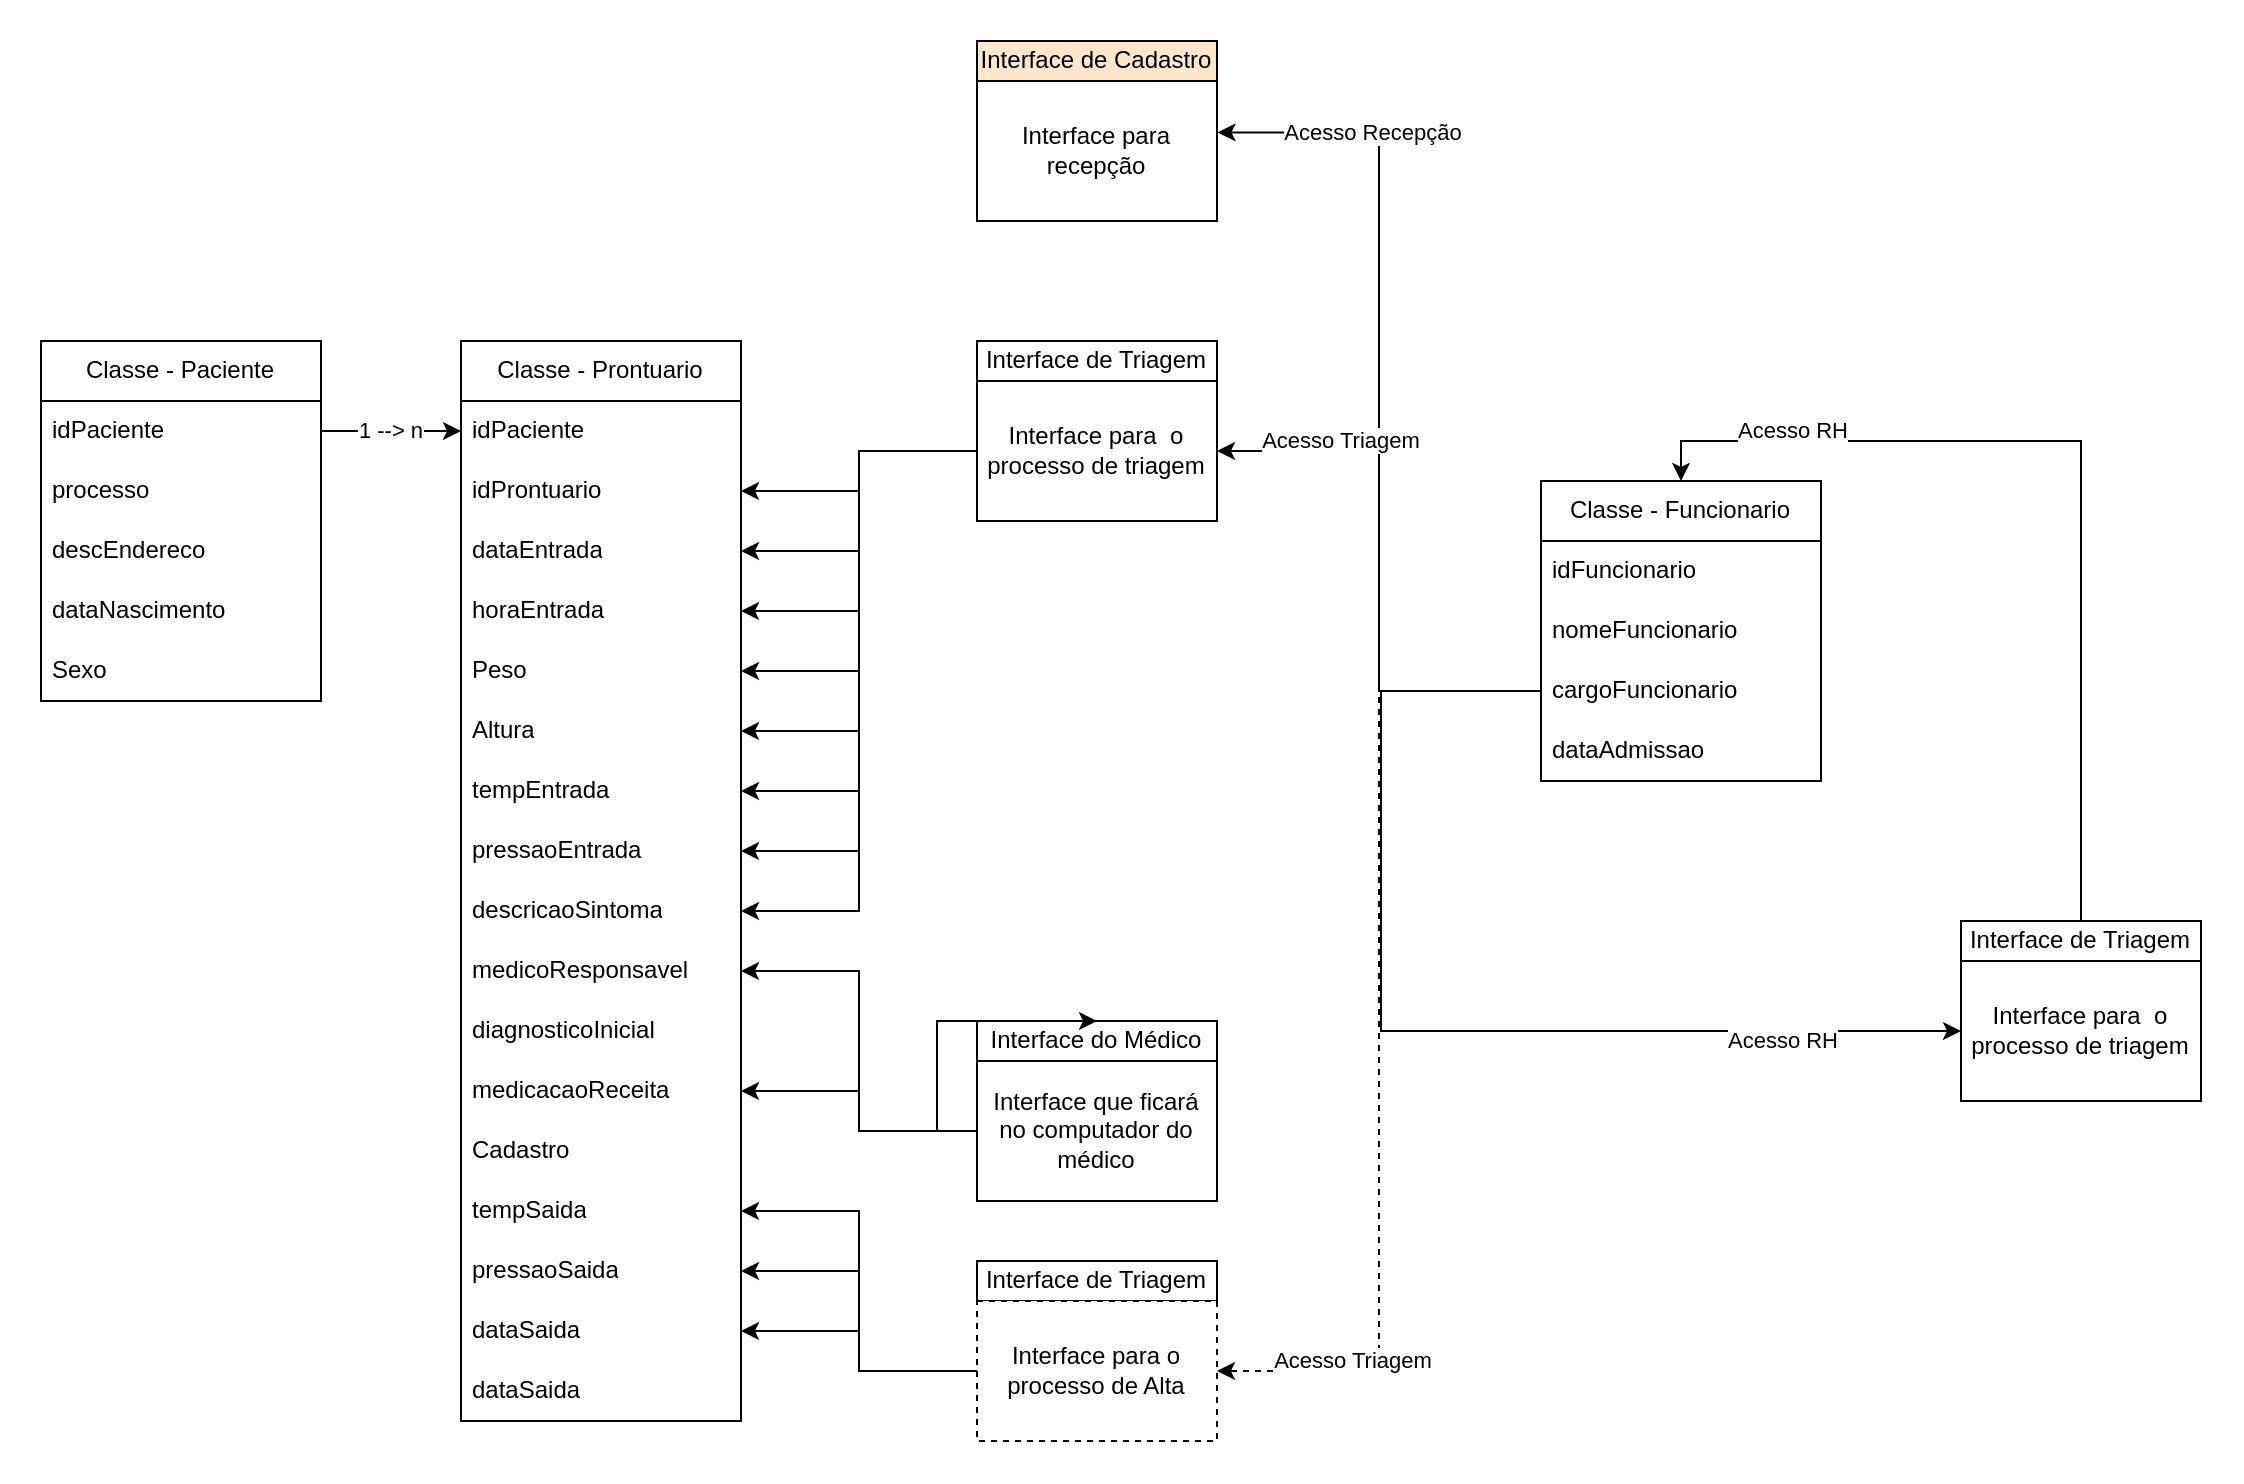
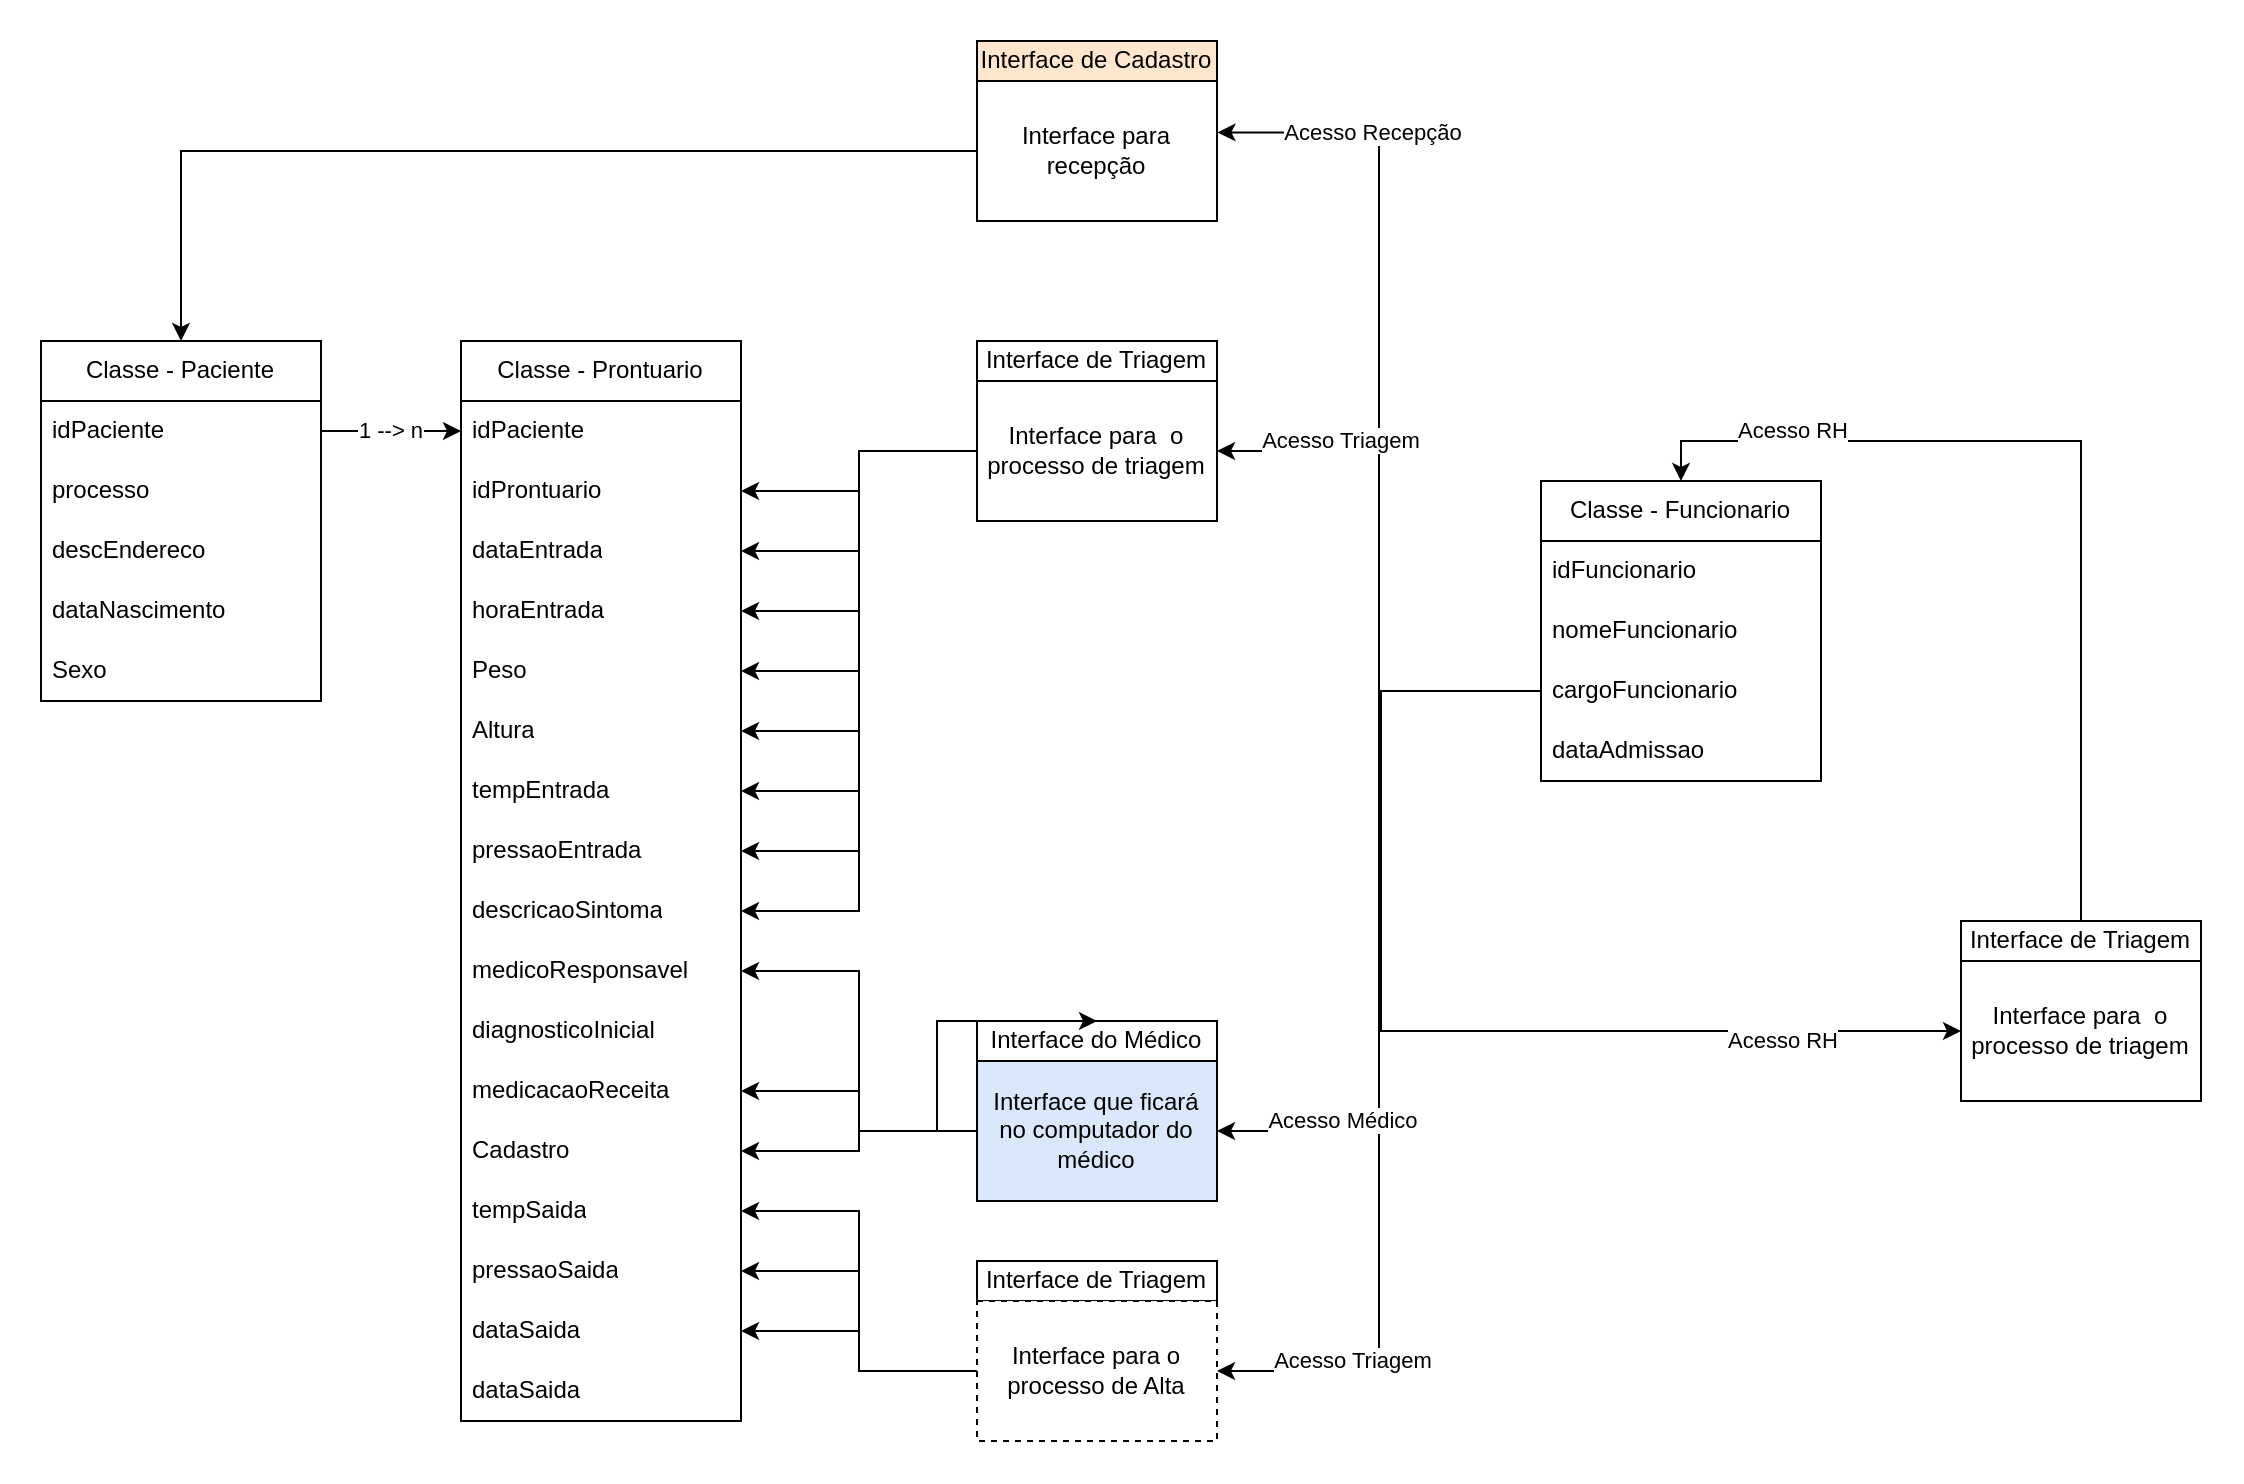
none -> (491, 151)
(1097, 1131) -> (1097, 1131)
none -> (1250, 1131)
none -> (815, 1151)
(1379, 1241) -> (1379, 1241)
